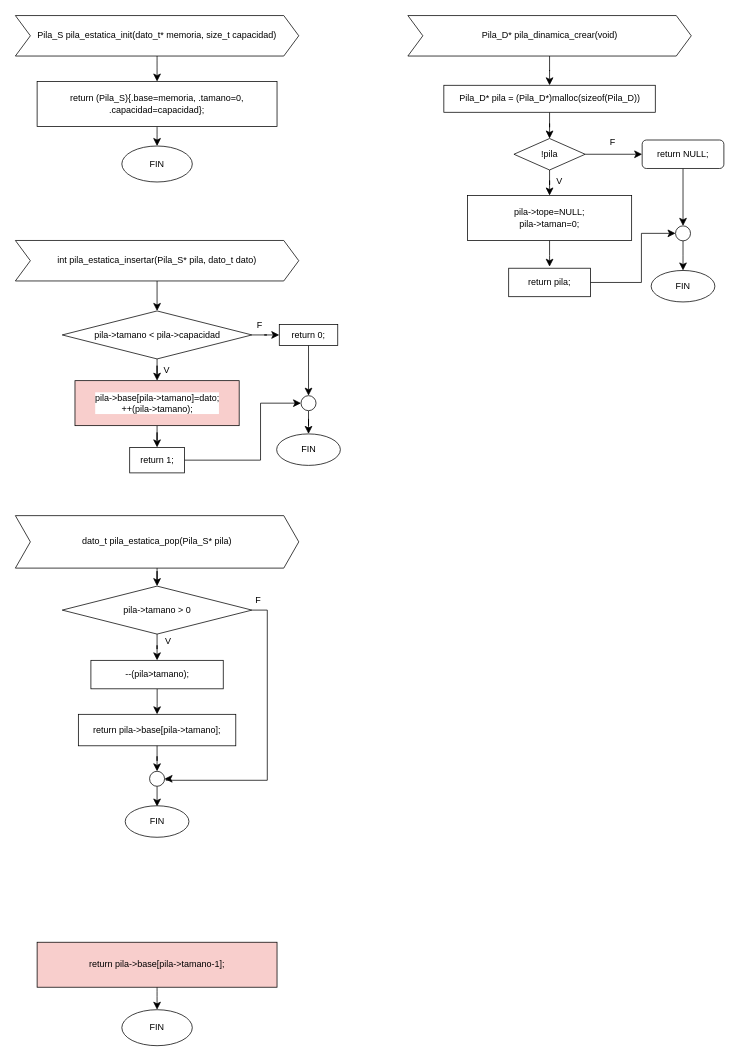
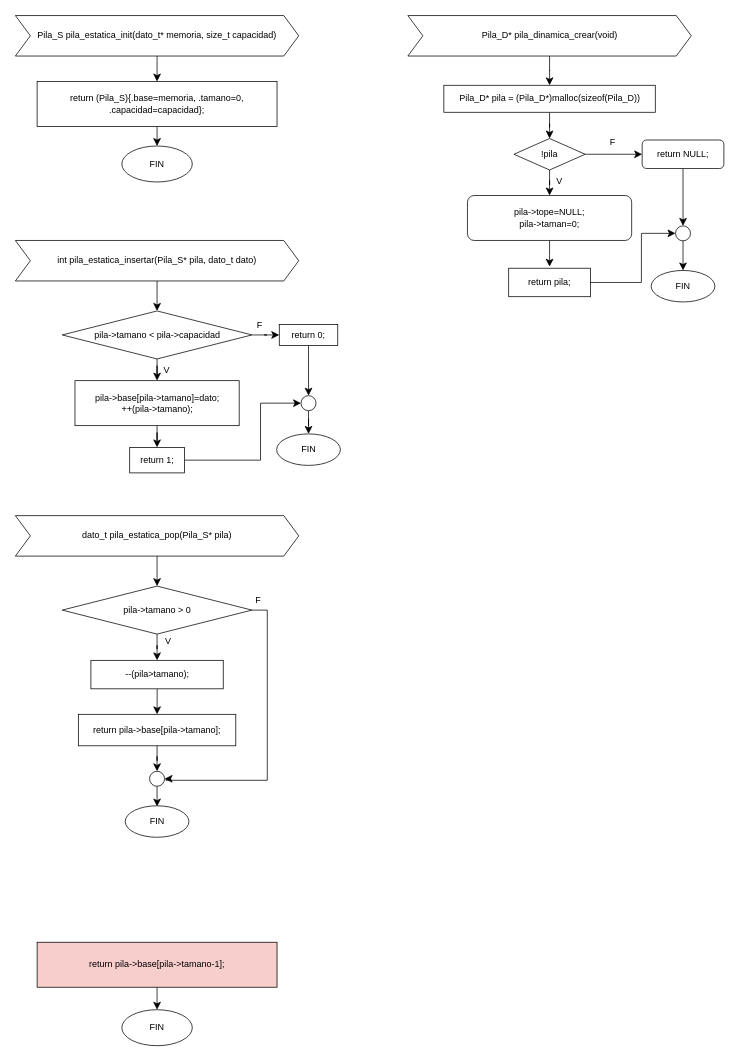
(550, 218) -> (550, 218)
(157, 403) -> (157, 403)
(157, 542) -> (157, 536)
